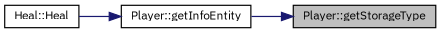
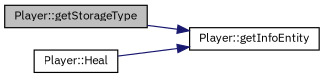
(42, 16) -> (76, 61)
(266, 16) -> (162, 27)
